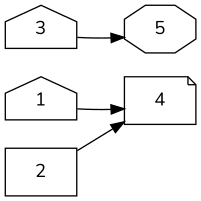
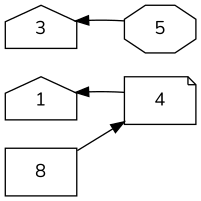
(94, 38) -> (106, 20)
(94, 109) -> (106, 92)
(41, 172) -> (41, 172)
